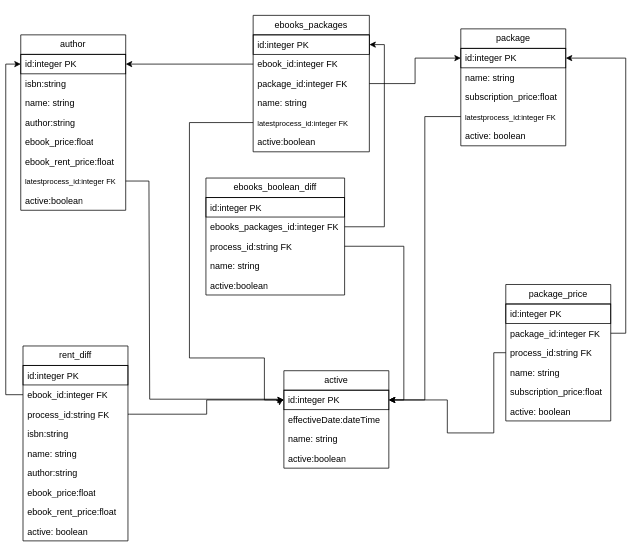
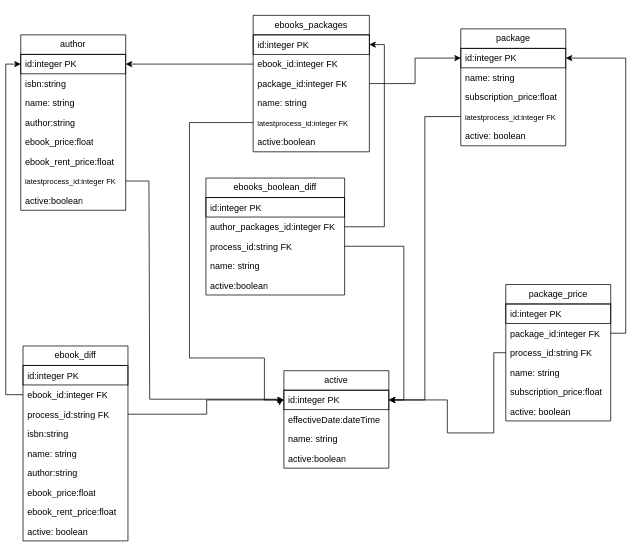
(276, 233) -> (276, 233)
(75, 356) -> (75, 356)
